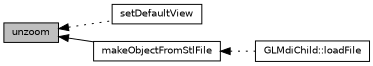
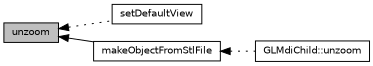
(312, 51) -> (312, 51)
